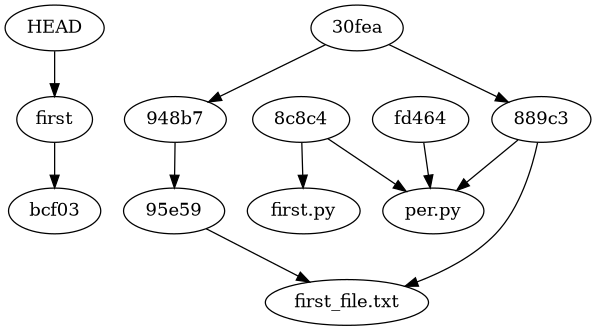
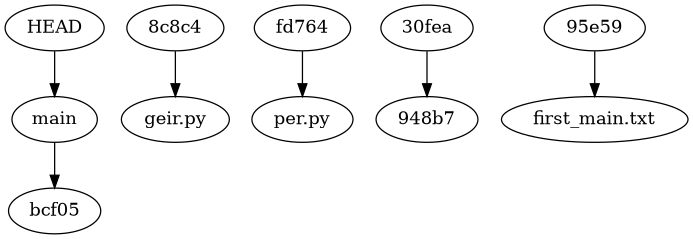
(55, 119) -> (55, 119)
(421, 119) -> (302, 28)
(541, 119) -> none
(175, 159) -> none
(362, 161) -> none
(55, 211) -> (55, 211)
(304, 211) -> (175, 119)
(347, 302) -> (595, 119)
